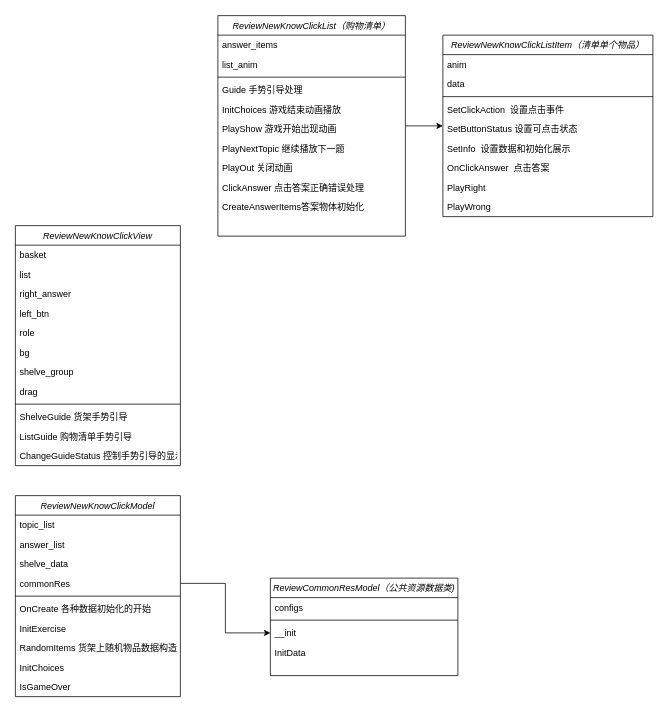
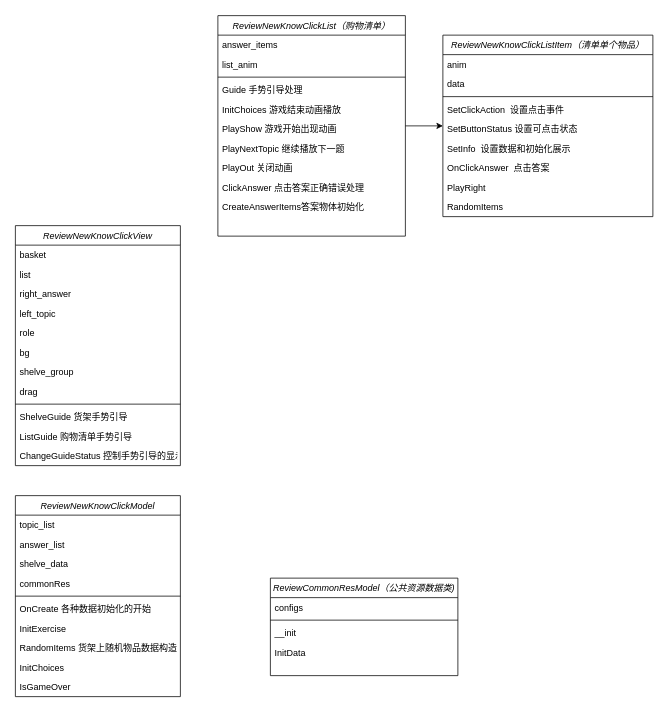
(469, 207) -> (475, 207)
(38, 314) -> (42, 314)
(225, 587) -> none
